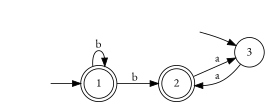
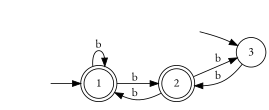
(217, 58) -> (218, 58)
(217, 76) -> (218, 76)
none -> (142, 100)
